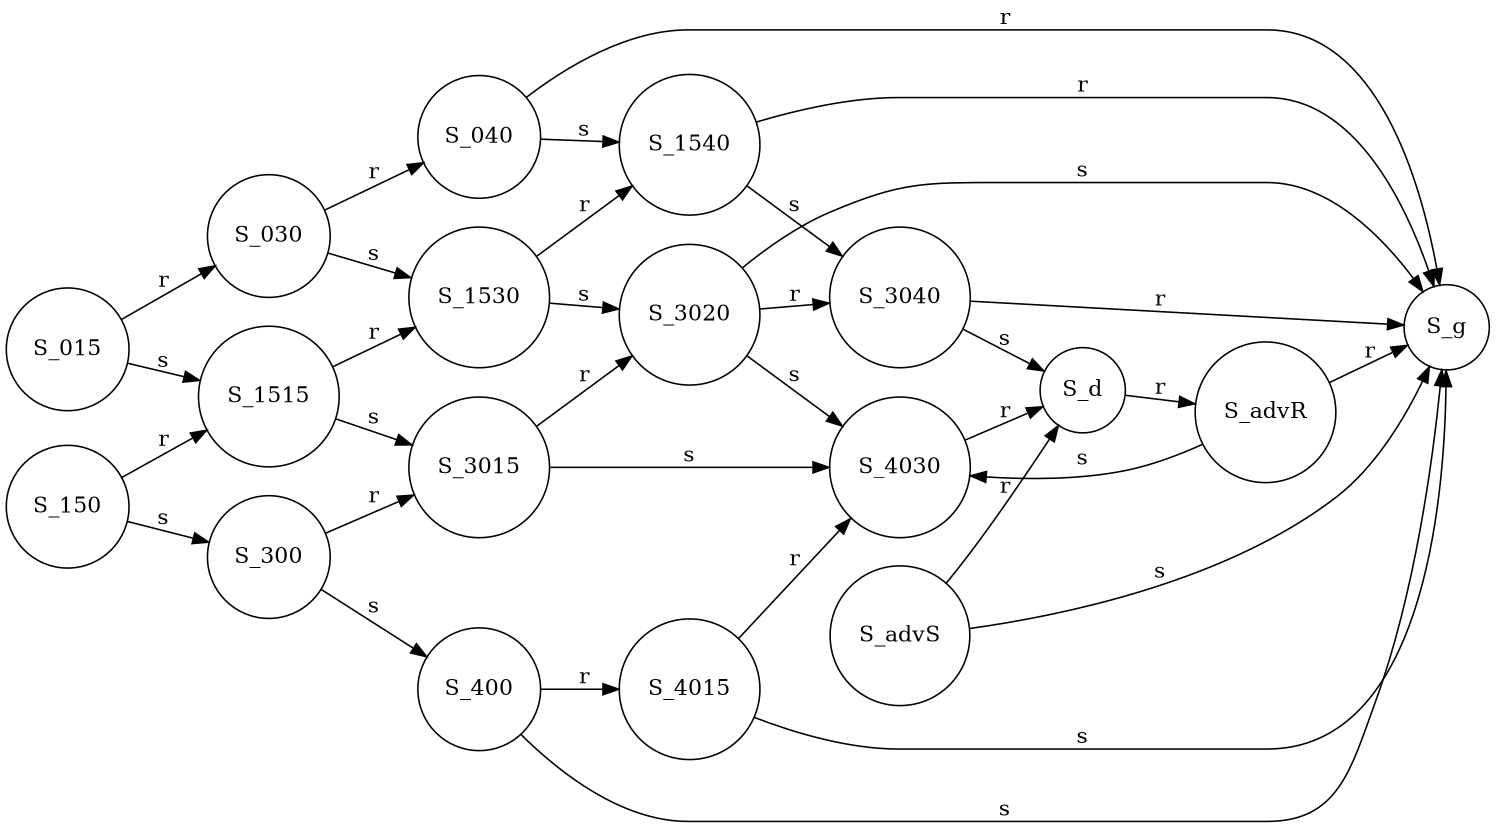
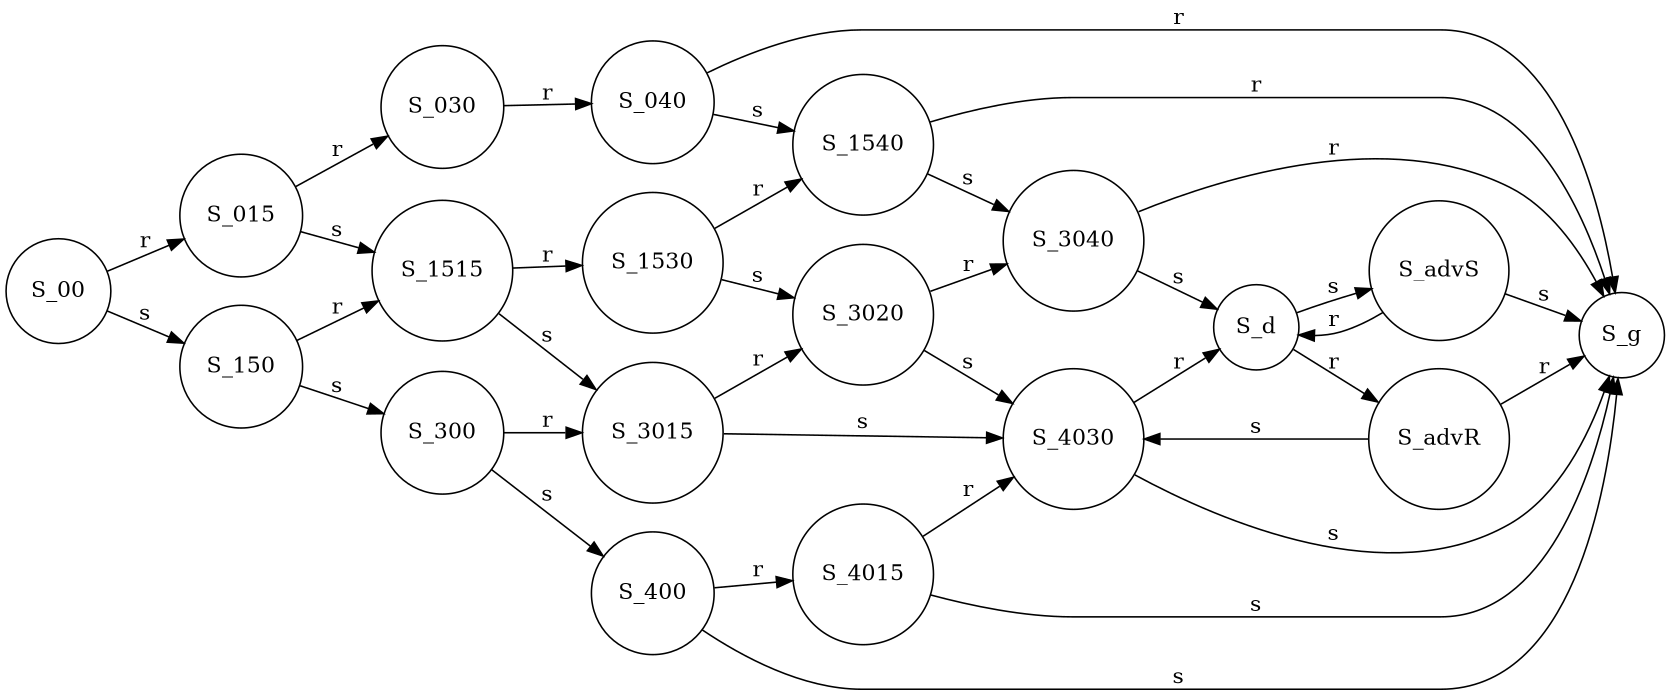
(1085, 183) -> (1401, 552)
(362, 263) -> none
none -> (58, 291)
none -> (1326, 303)
